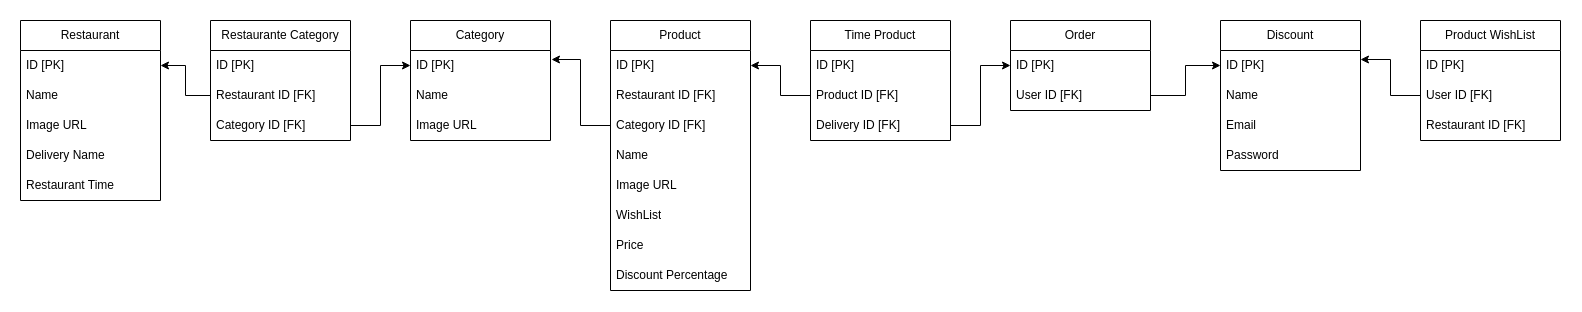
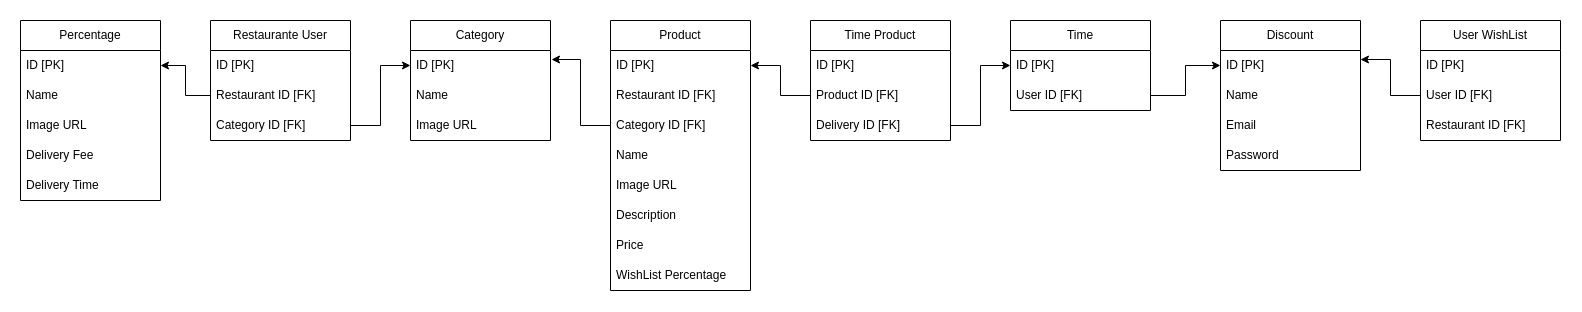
(91, 36) -> (91, 36)
(281, 36) -> (281, 36)
(1081, 36) -> (1081, 36)
(1491, 36) -> (1491, 36)
(66, 156) -> (62, 156)
(74, 186) -> (64, 186)
(640, 216) -> (650, 216)
(677, 276) -> (676, 276)
